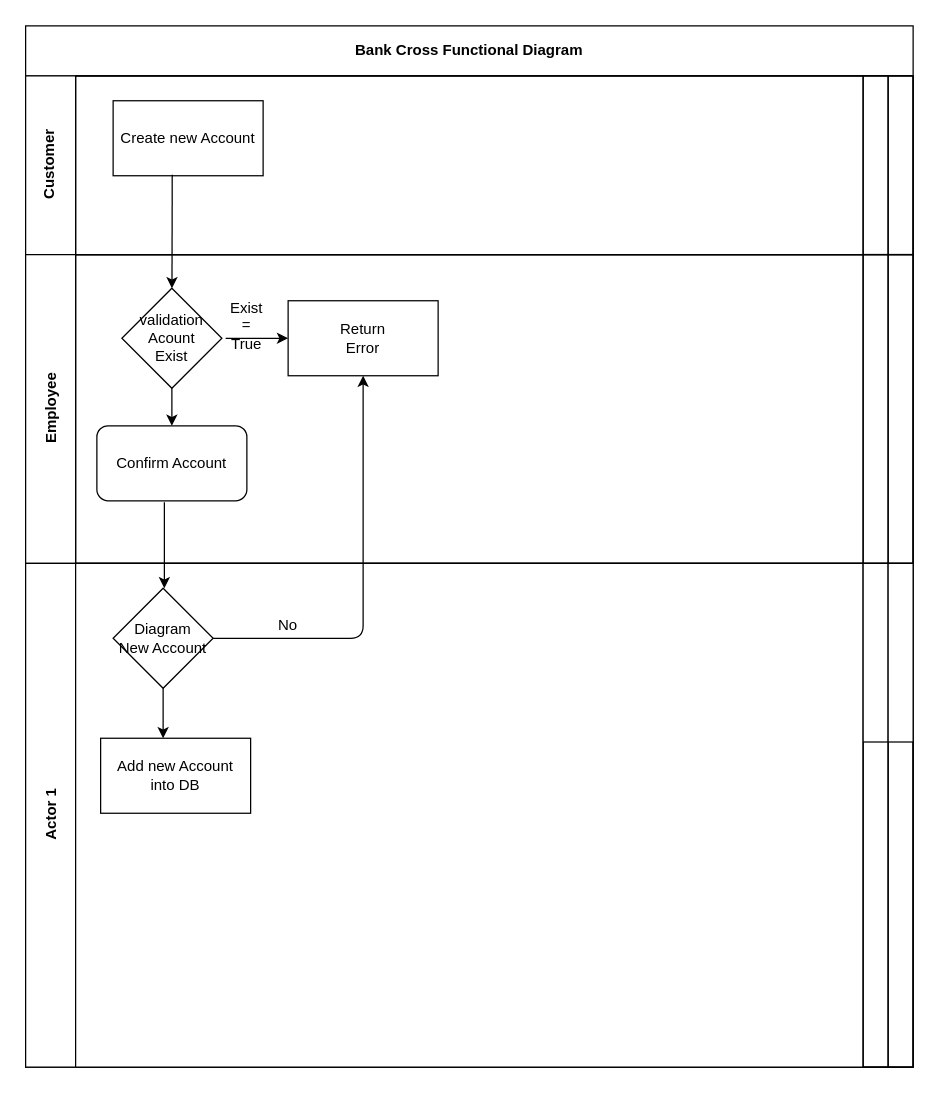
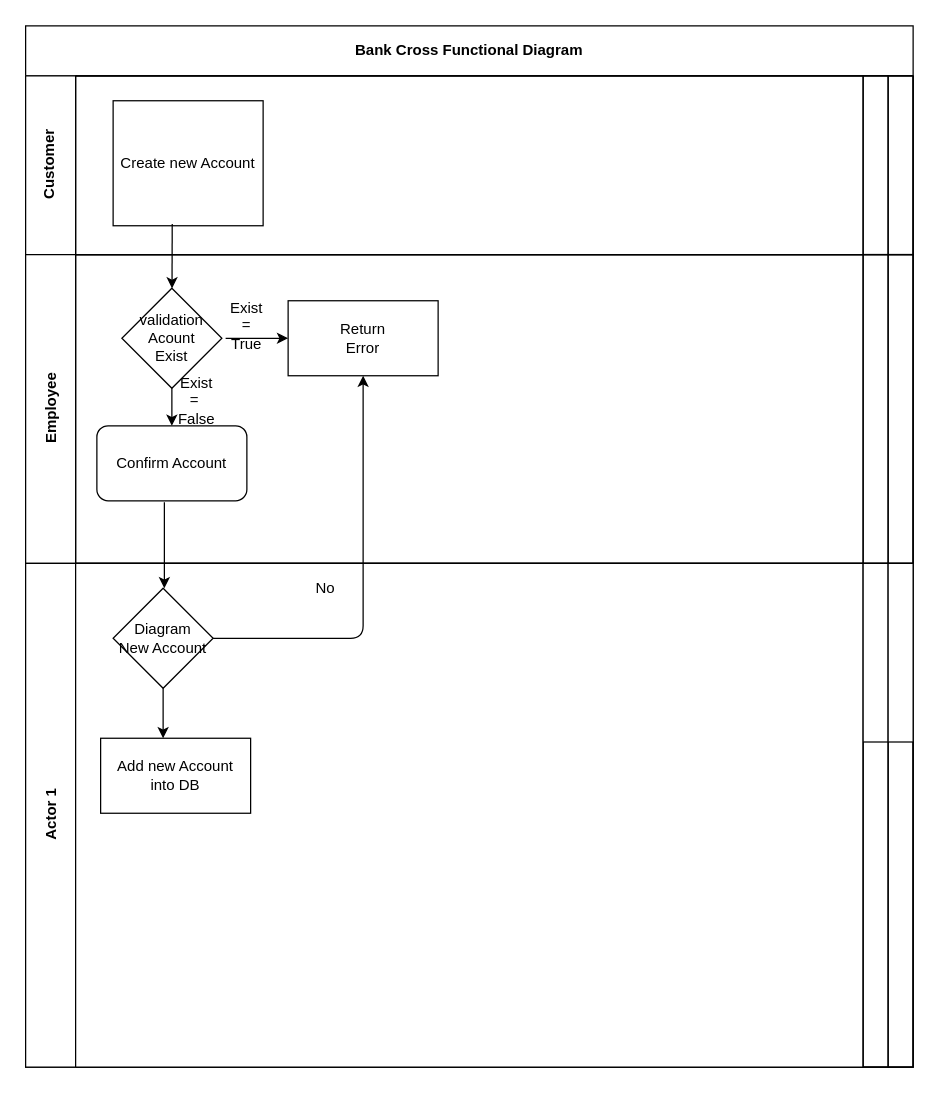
(188, 138) -> (188, 163)
none -> (197, 401)
(288, 626) -> (326, 588)
